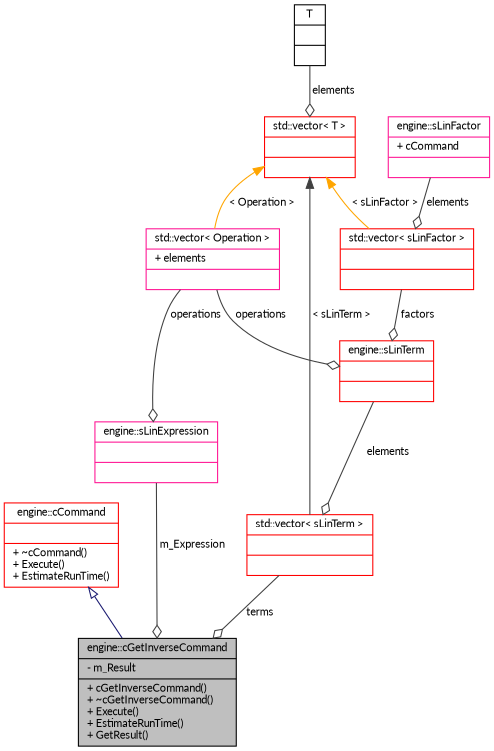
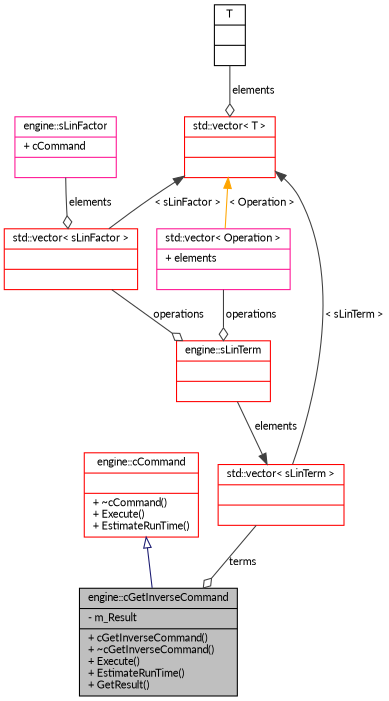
(349, 209) -> (141, 205)
(417, 315) -> (178, 315)
(156, 452) -> none
(351, 452) -> (250, 428)
